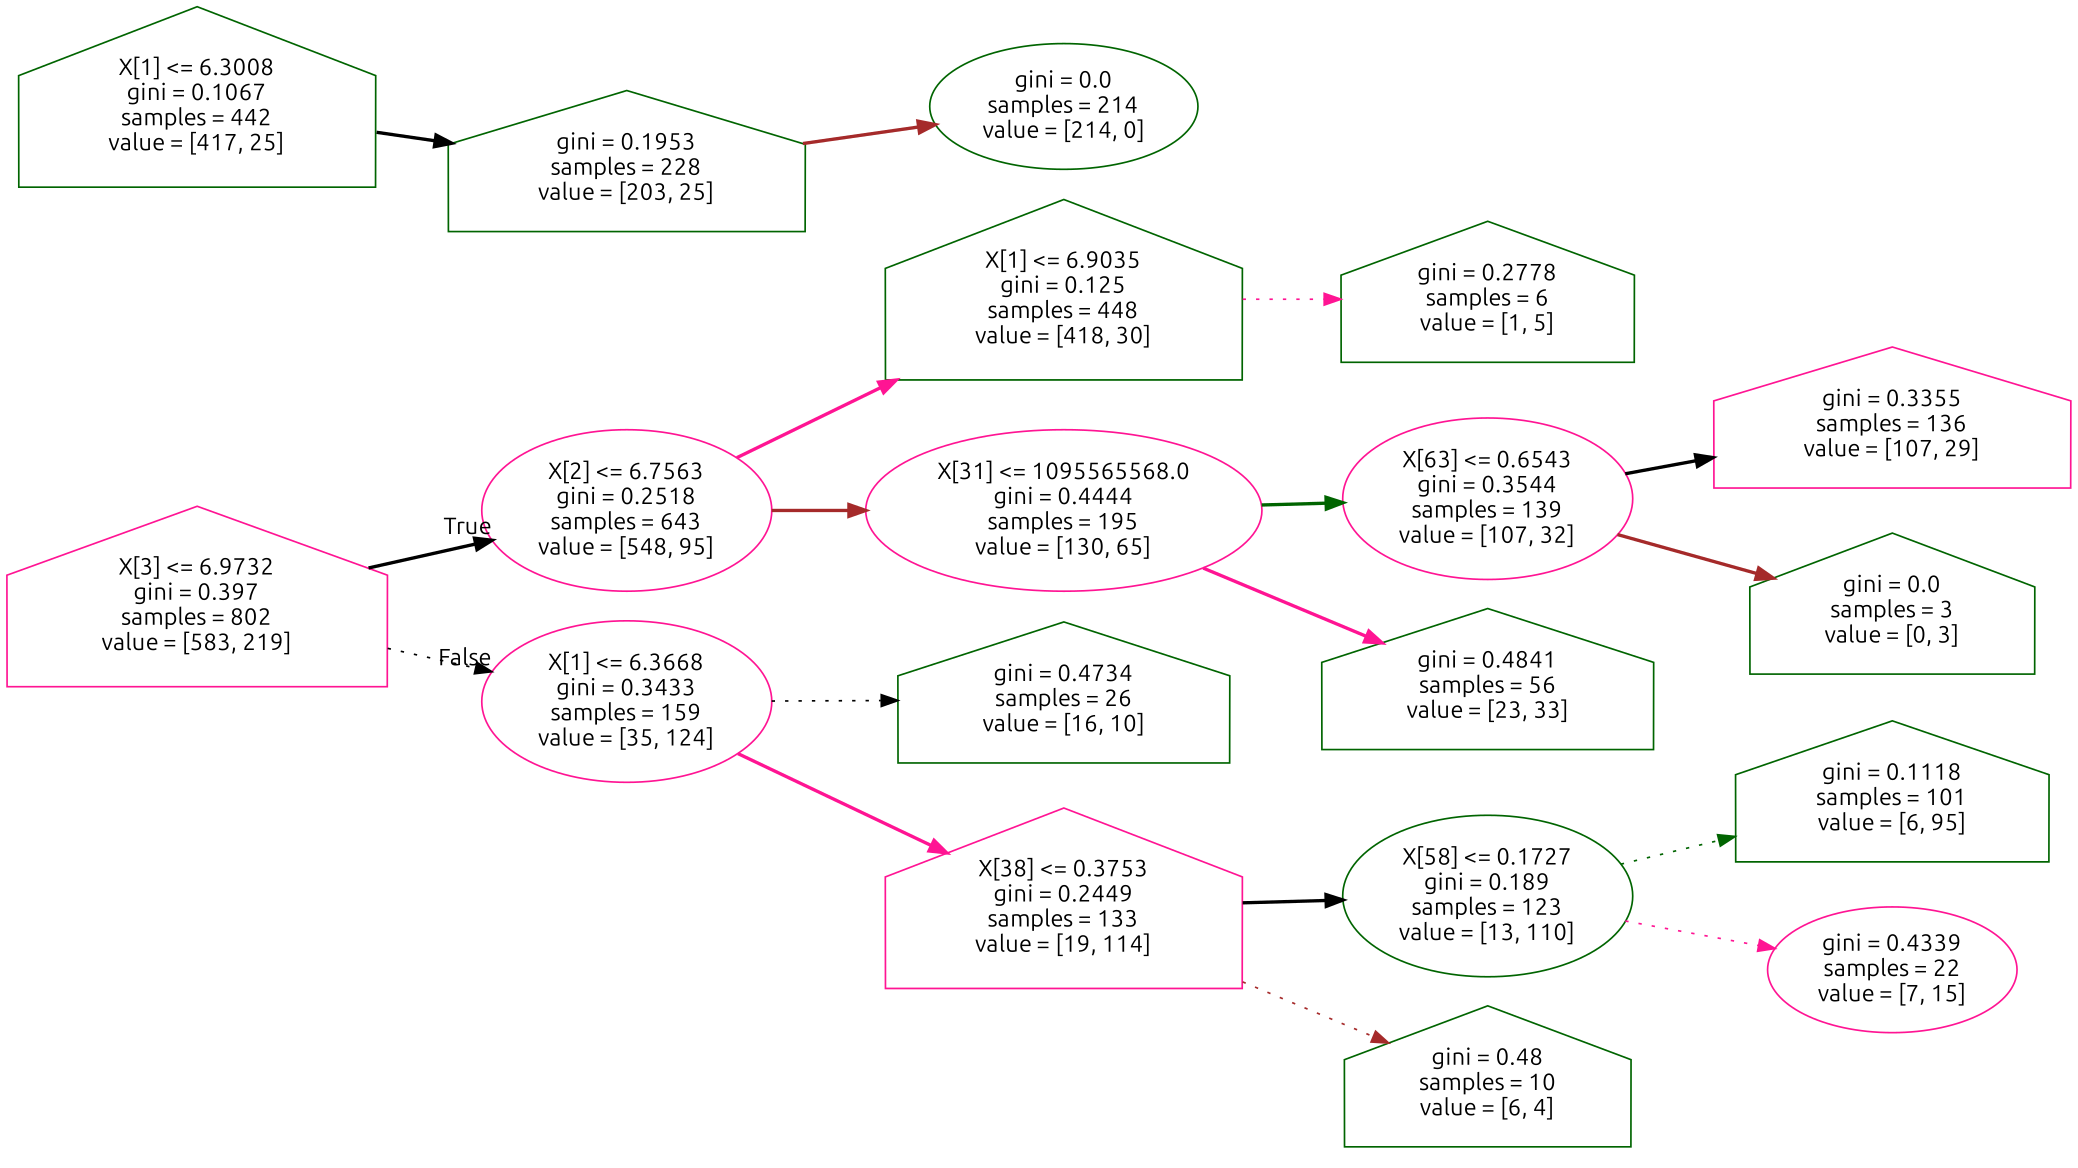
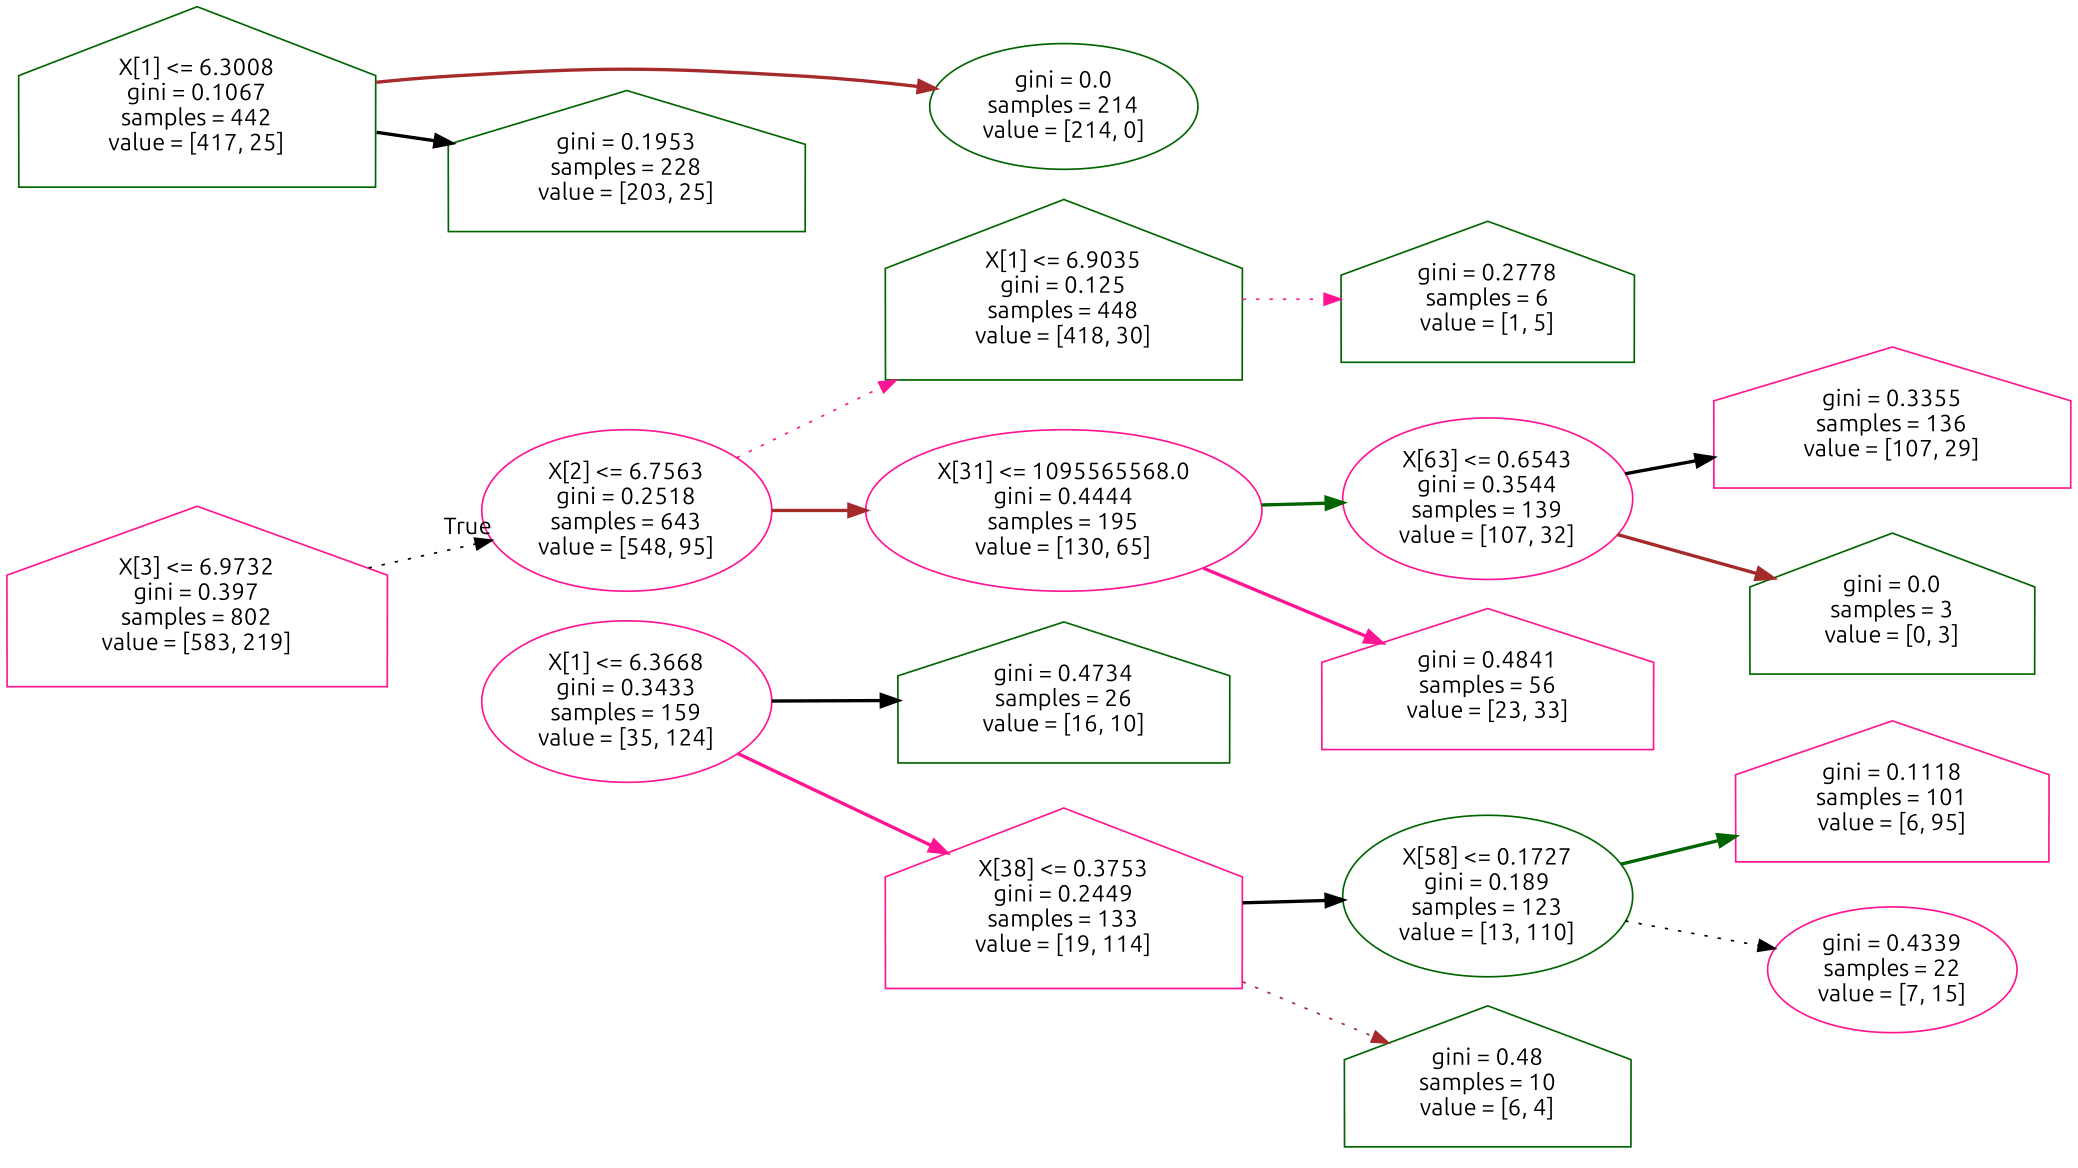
(861, 135) -> (647, 69)
(809, 423) -> (809, 423)
(422, 556) -> (422, 556)
(432, 658) -> none
(1488, 686) -> (1488, 686)
(826, 701) -> (826, 701)
(1892, 799) -> (1892, 799)
(1670, 852) -> (1670, 852)
(1692, 933) -> (1692, 933)
